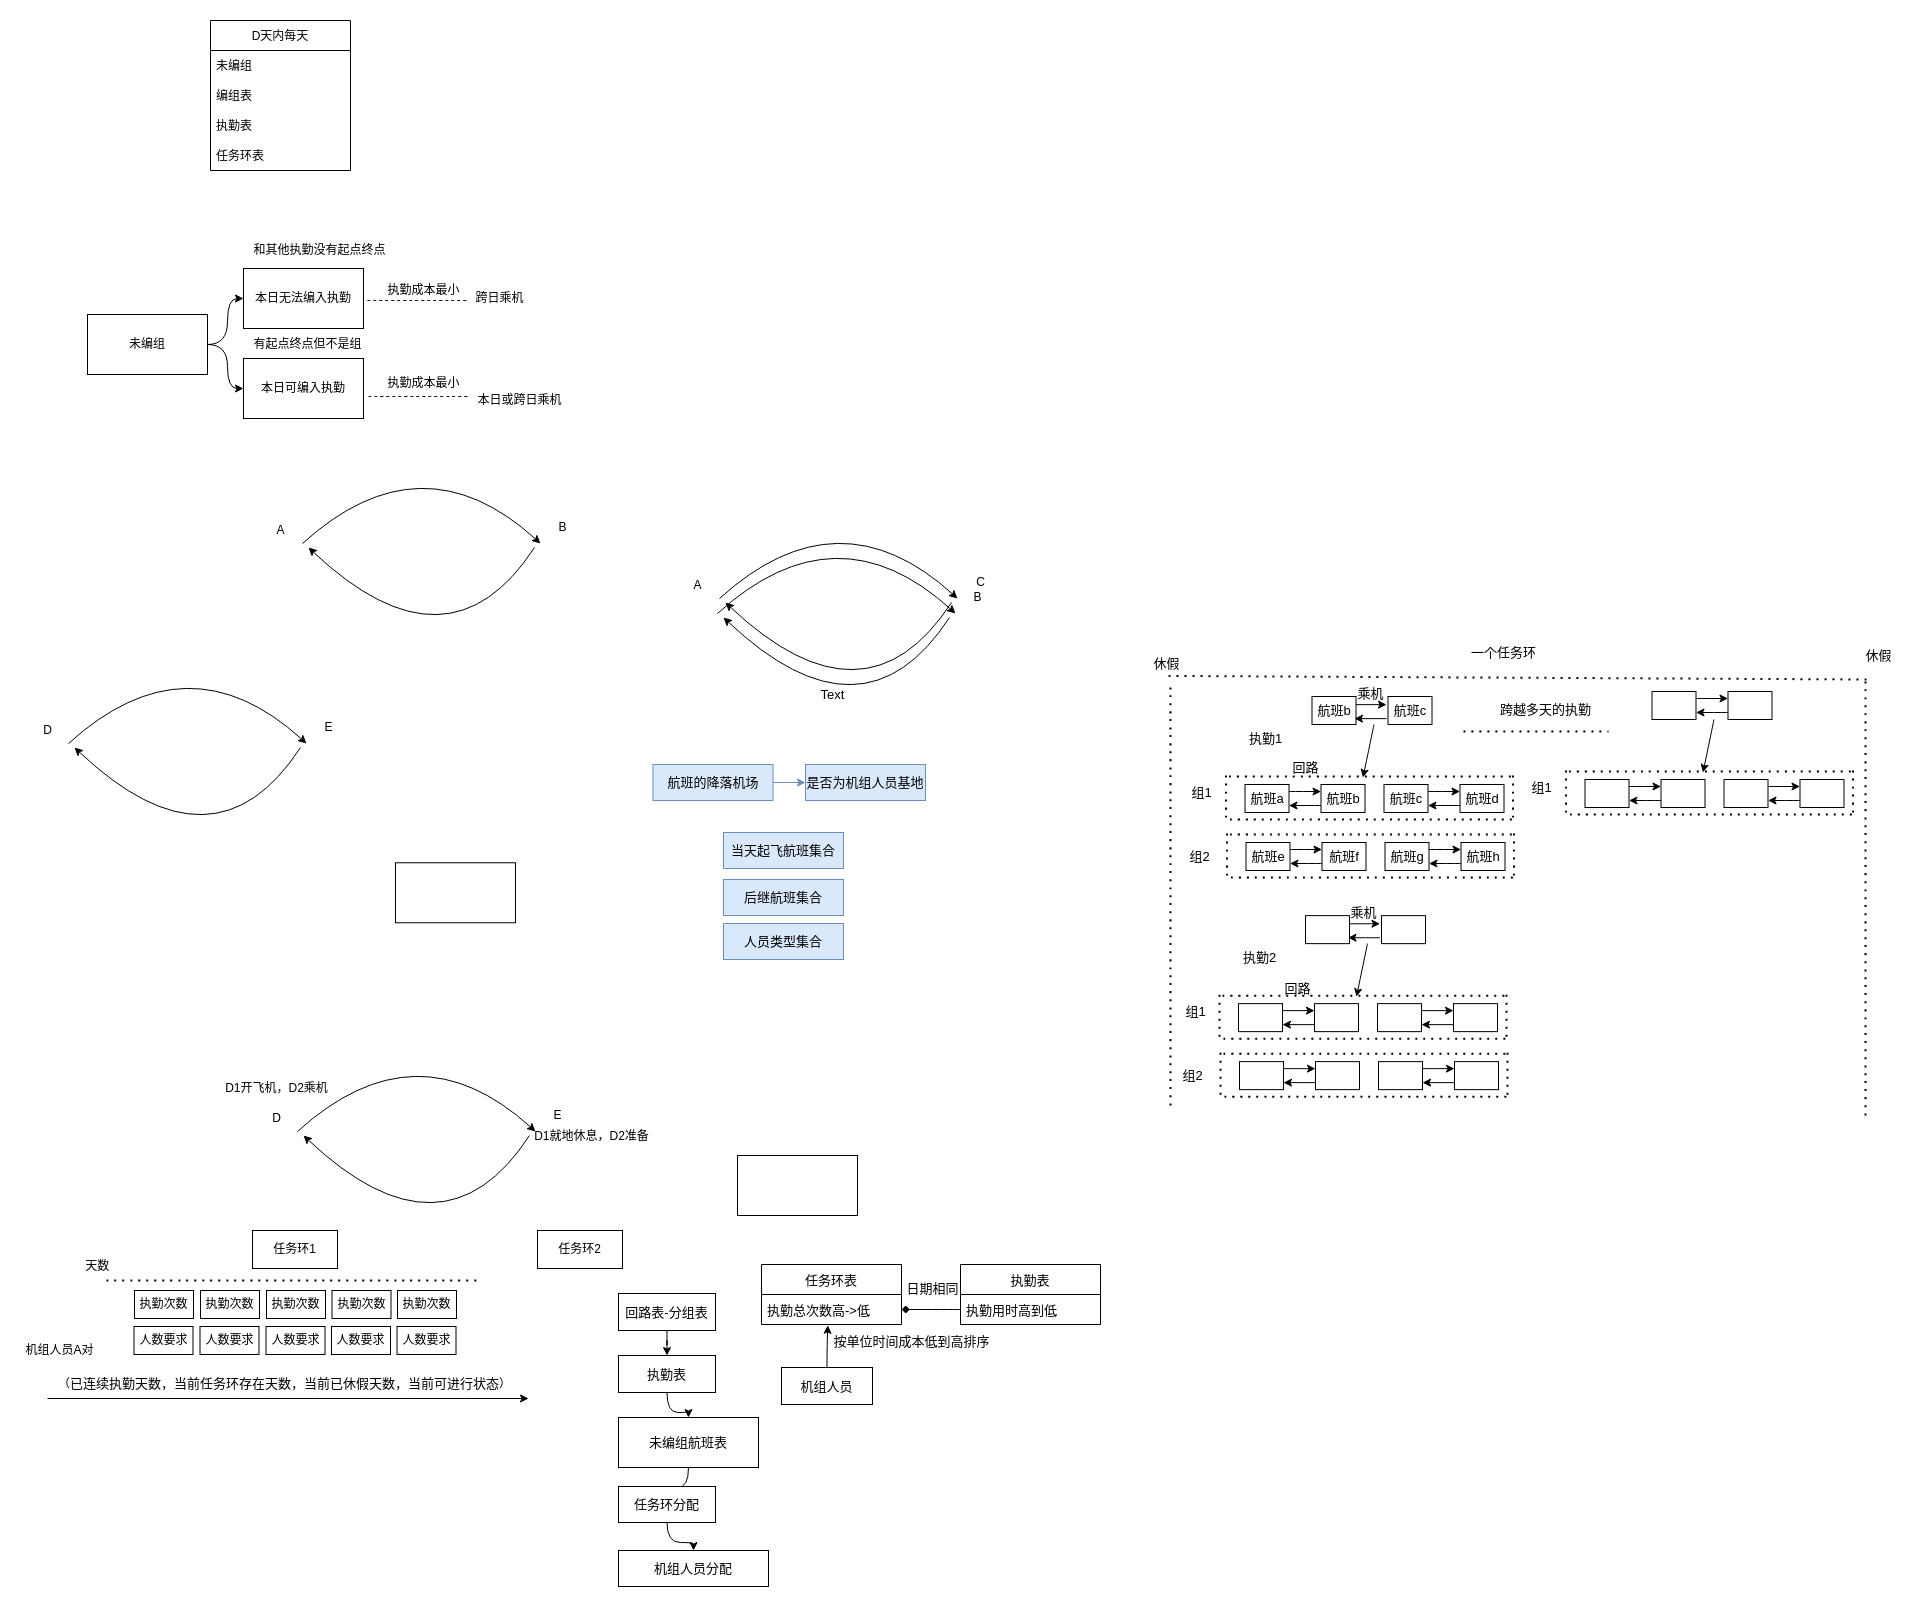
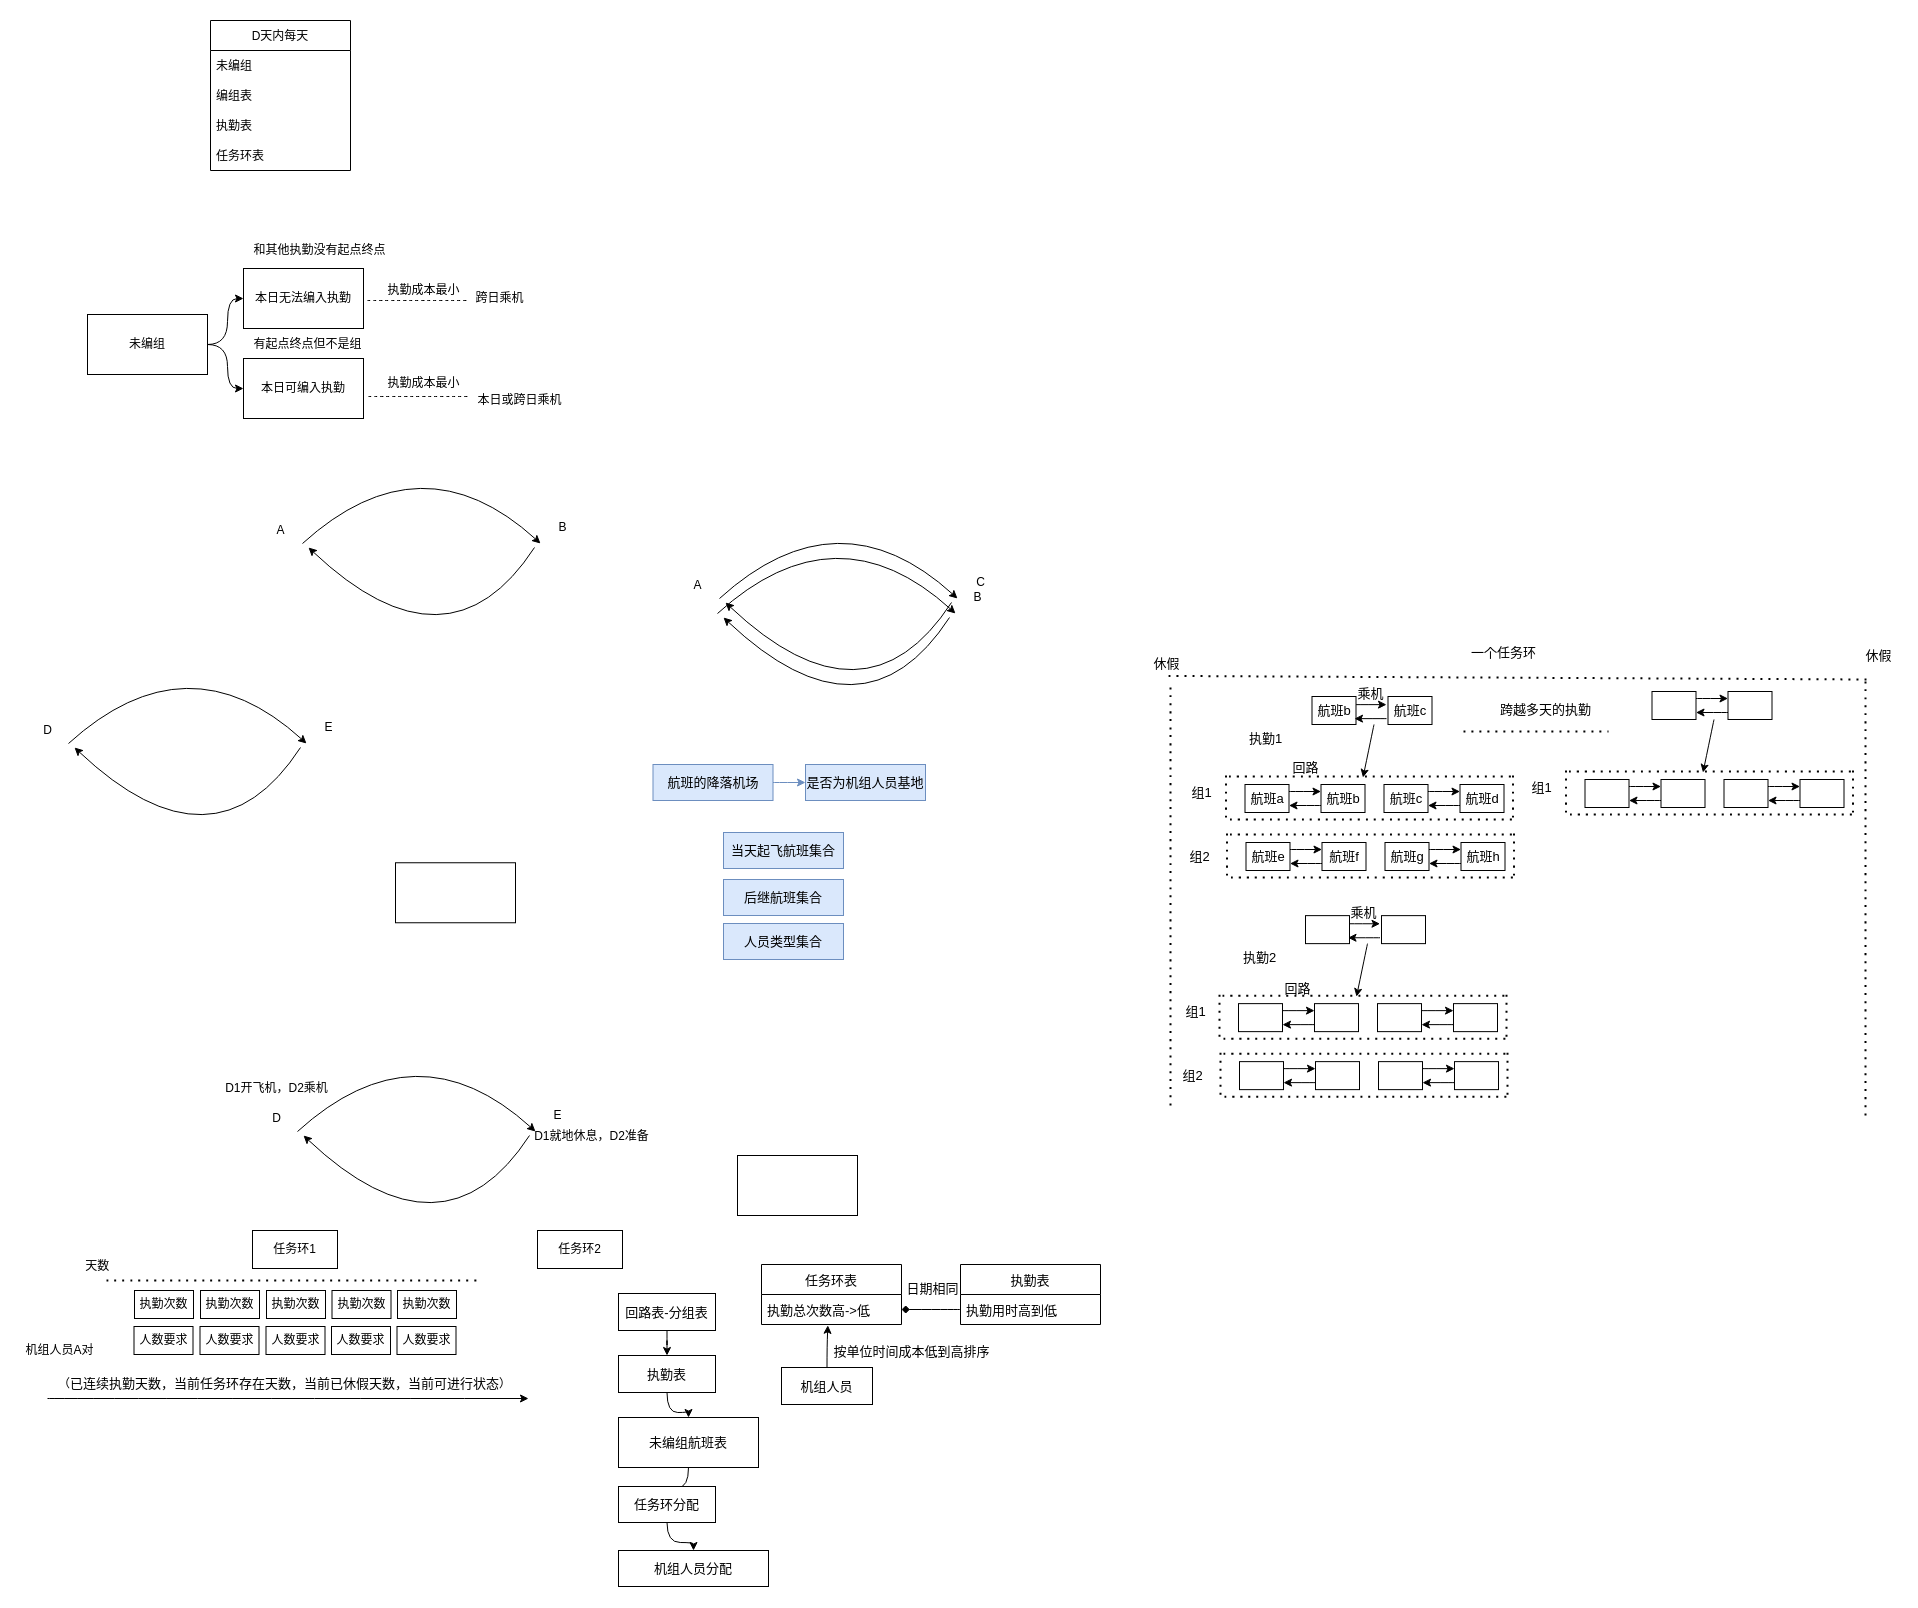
(833, 695) -> none
(912, 1342) -> (912, 1352)
